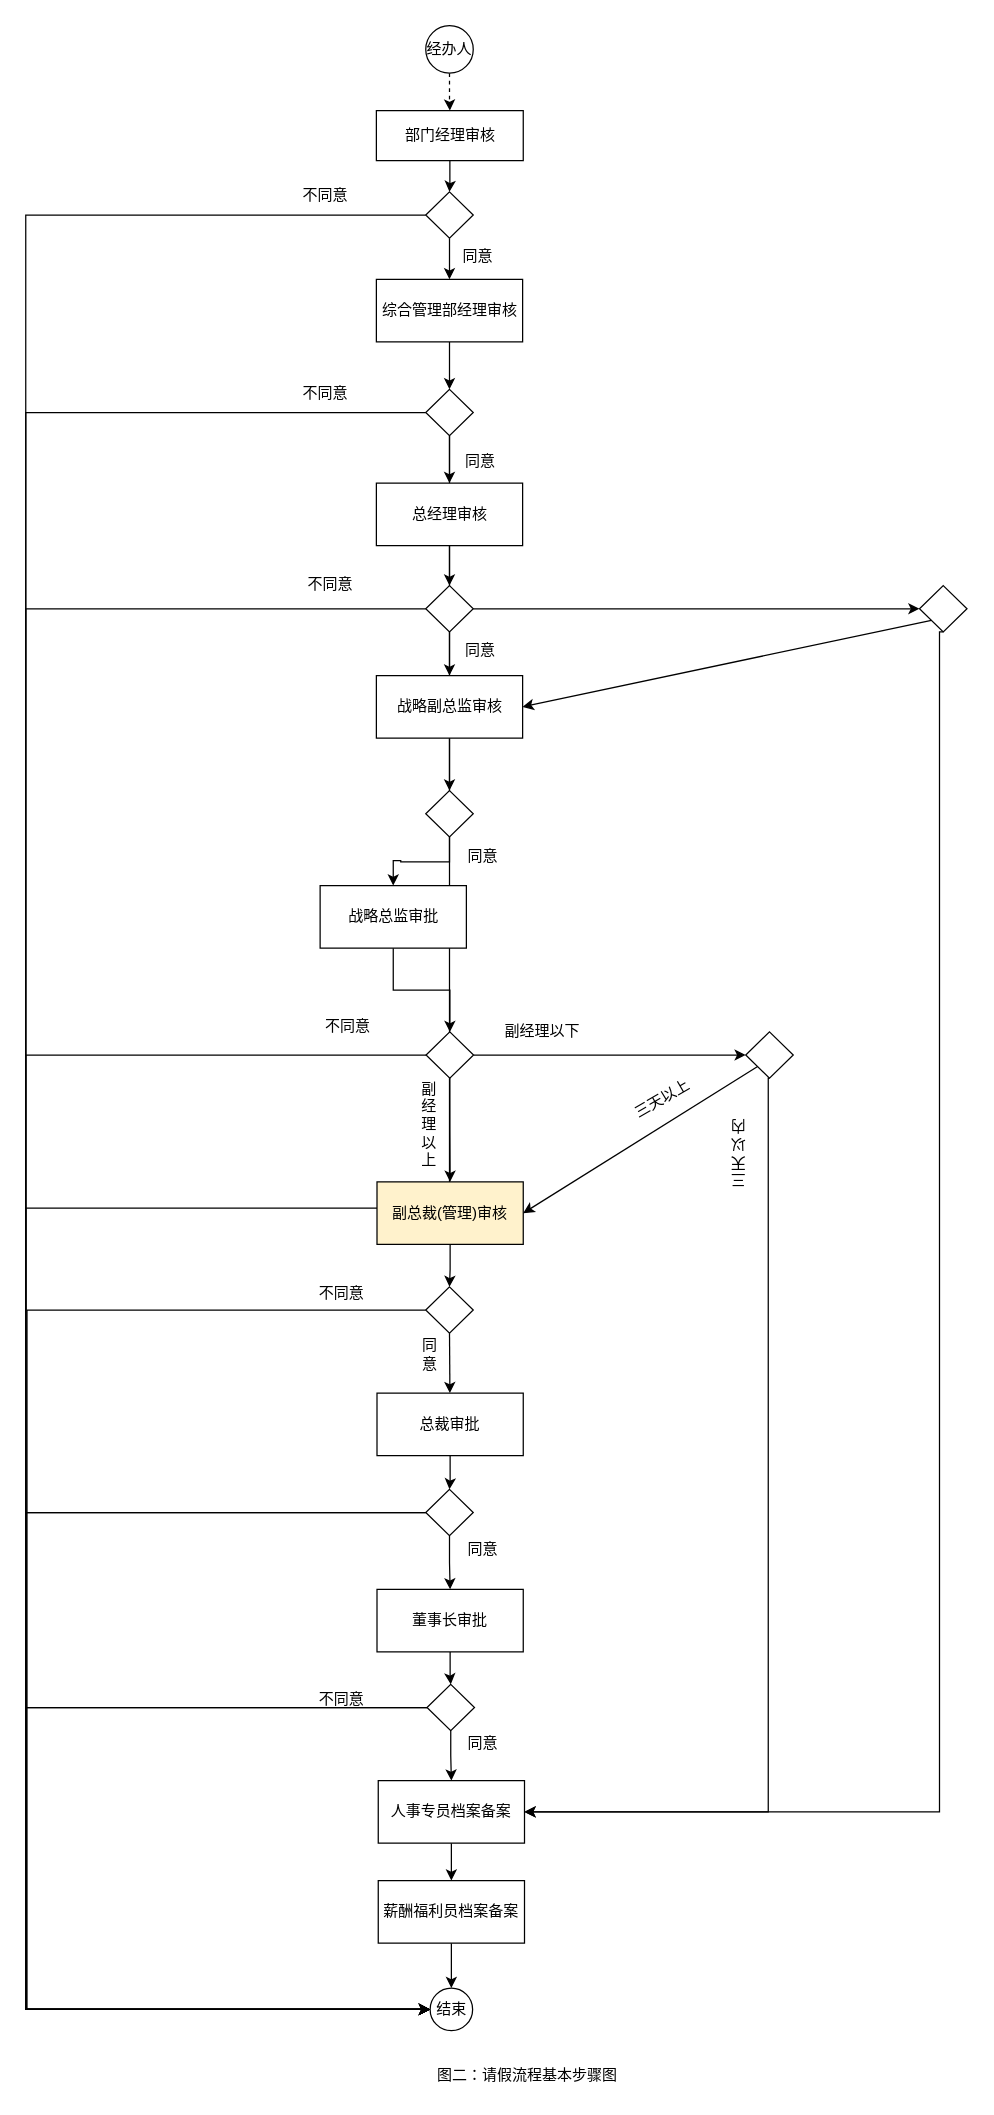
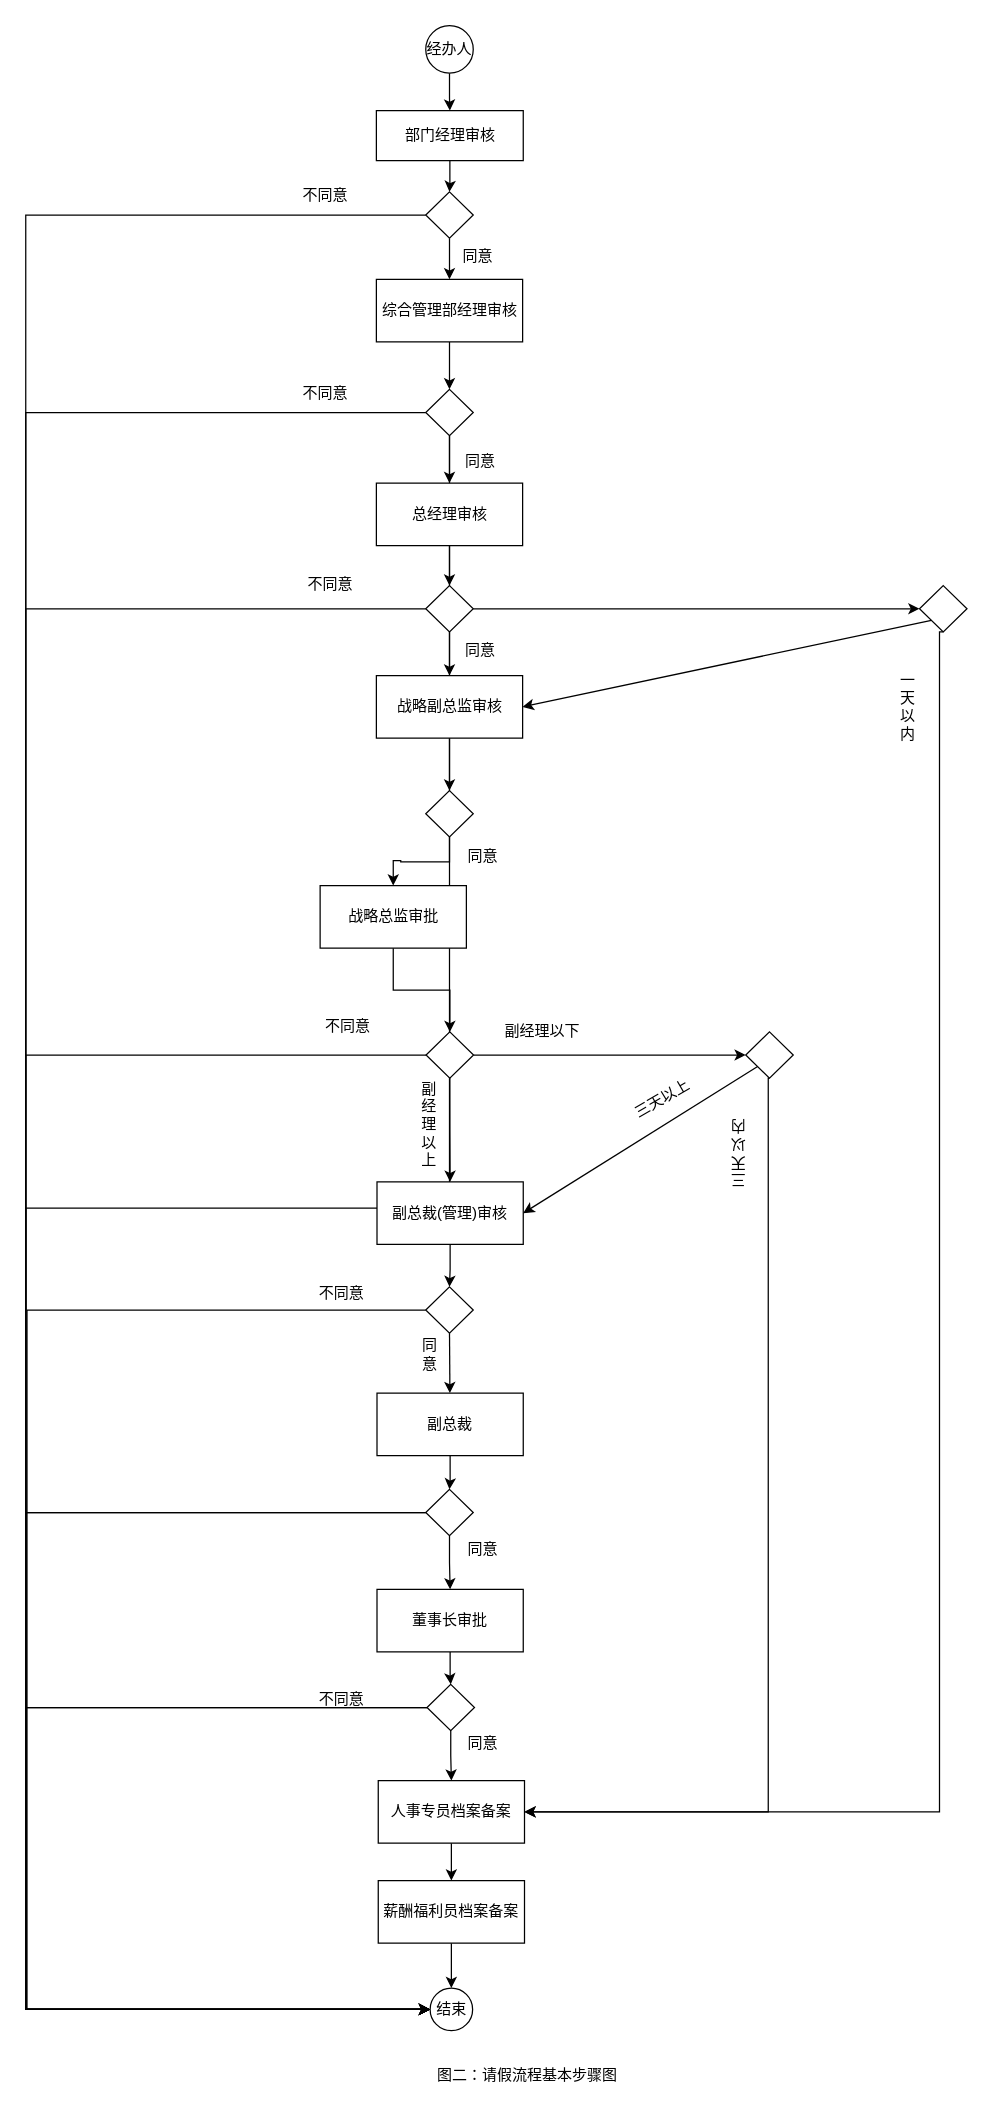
(449, 88) -> (449, 88)
none -> (908, 707)
(450, 1213) -> (450, 1213)
(450, 1424) -> (450, 1424)
